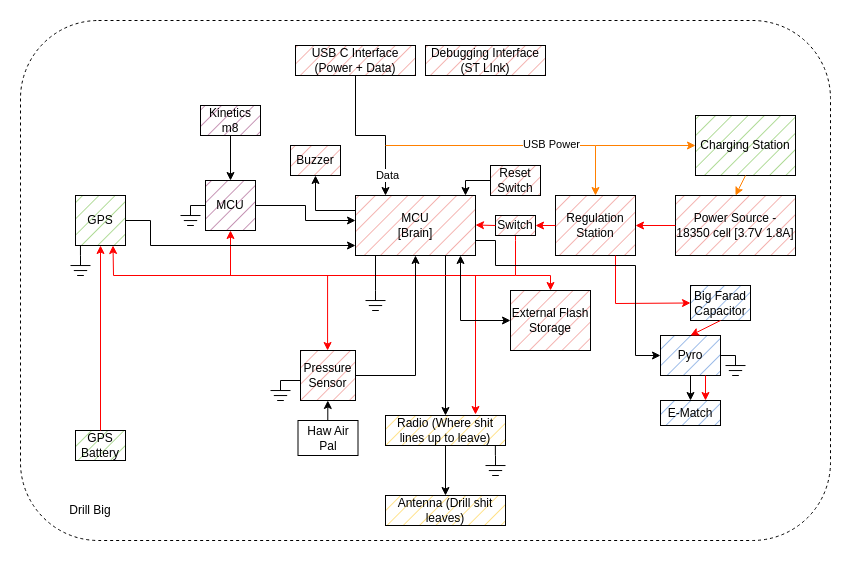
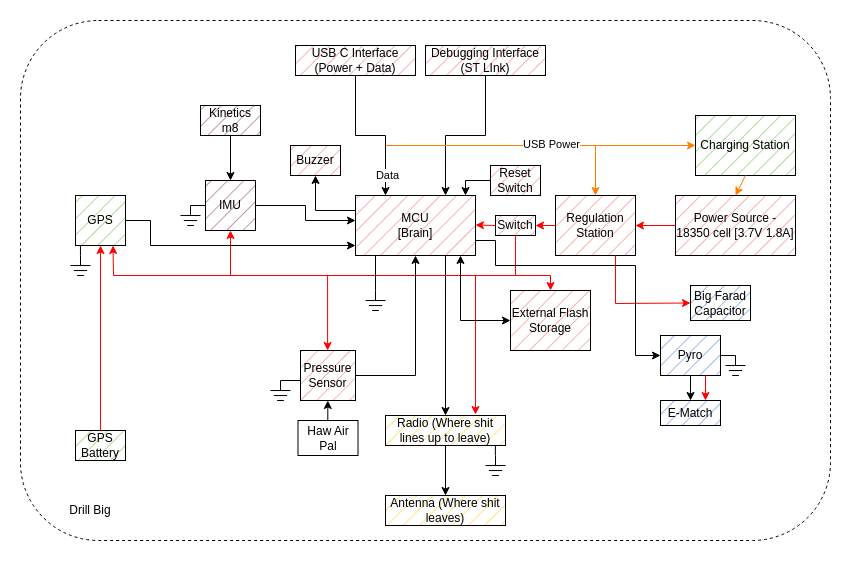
none -> (470, 136)
(231, 206) -> (231, 206)
(709, 326) -> none
(446, 511) -> (446, 511)
